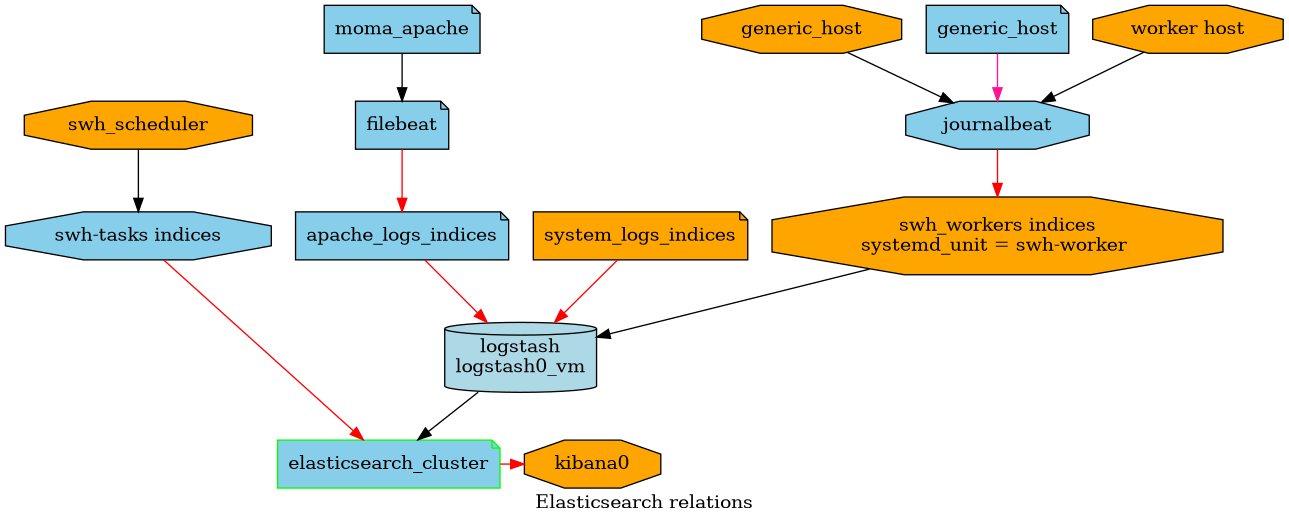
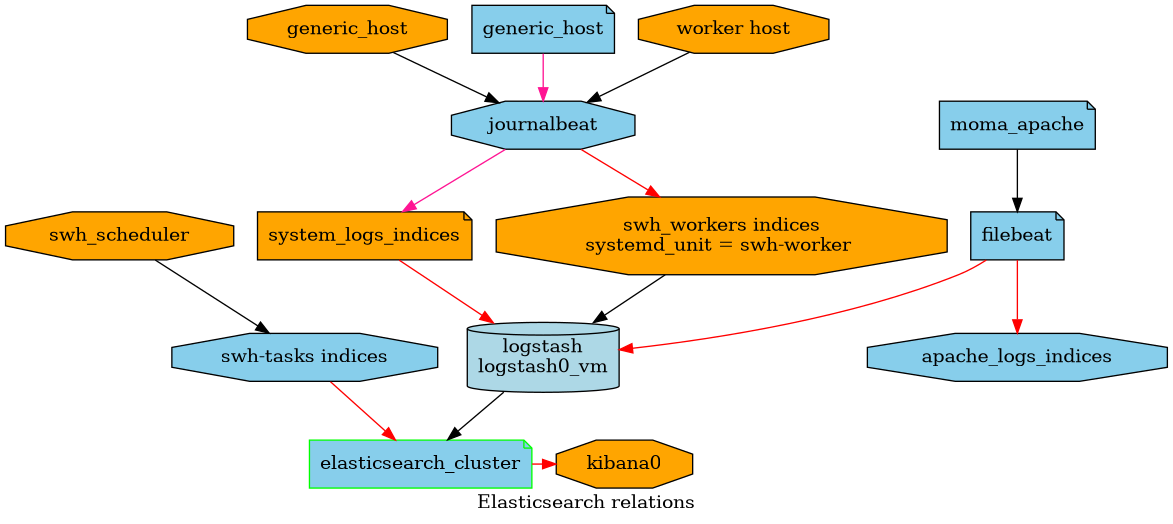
none -> (460, 177)
(402, 236) -> (1017, 357)
(451, 286) -> (813, 318)
